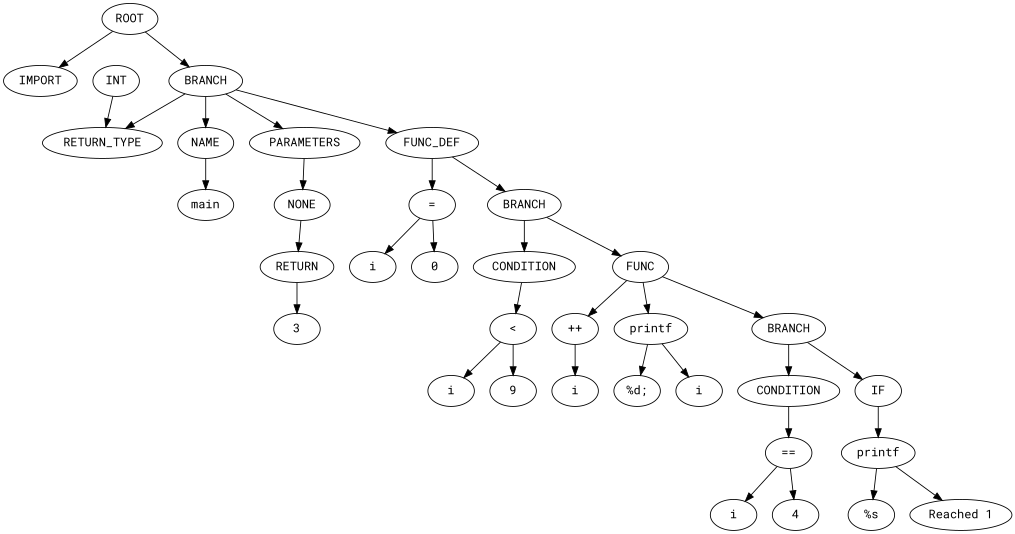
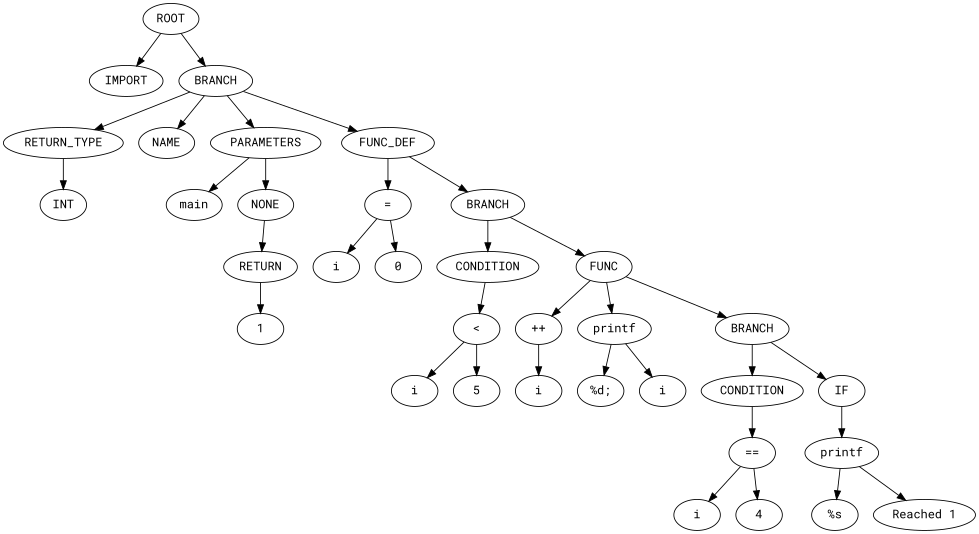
(110, 108) -> (63, 170)
(206, 170) -> (232, 172)
(297, 329) -> (261, 329)
(513, 391) -> (477, 391)
